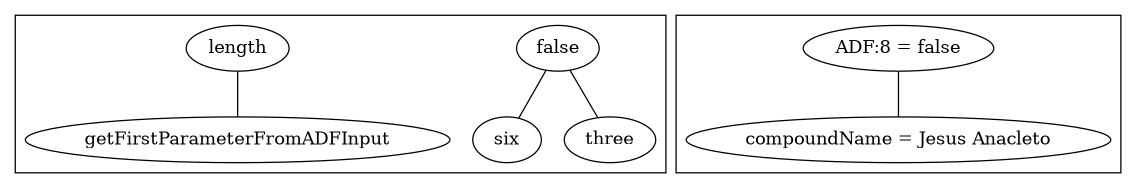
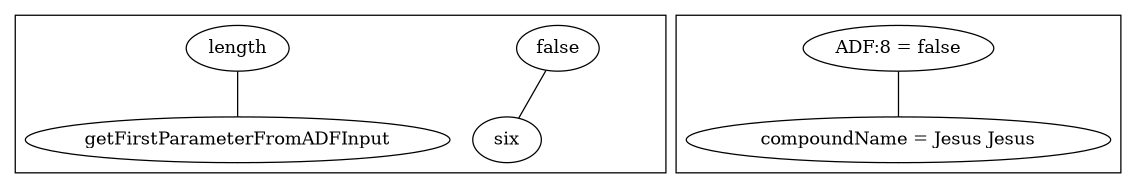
(610, 140) -> none
(898, 140) -> (898, 140)
